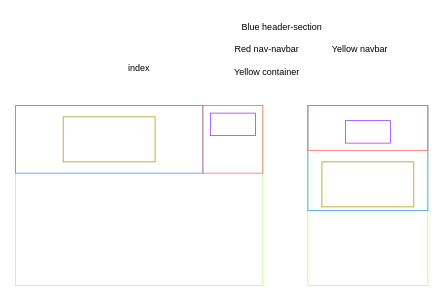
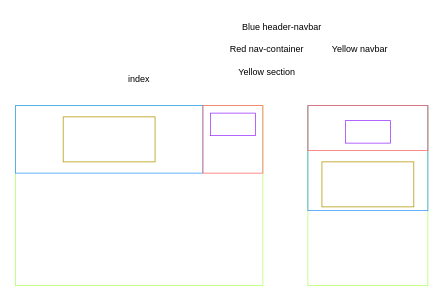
(282, 27) -> (282, 27)
(267, 49) -> (267, 49)
(139, 68) -> (139, 79)
(267, 72) -> (267, 72)
